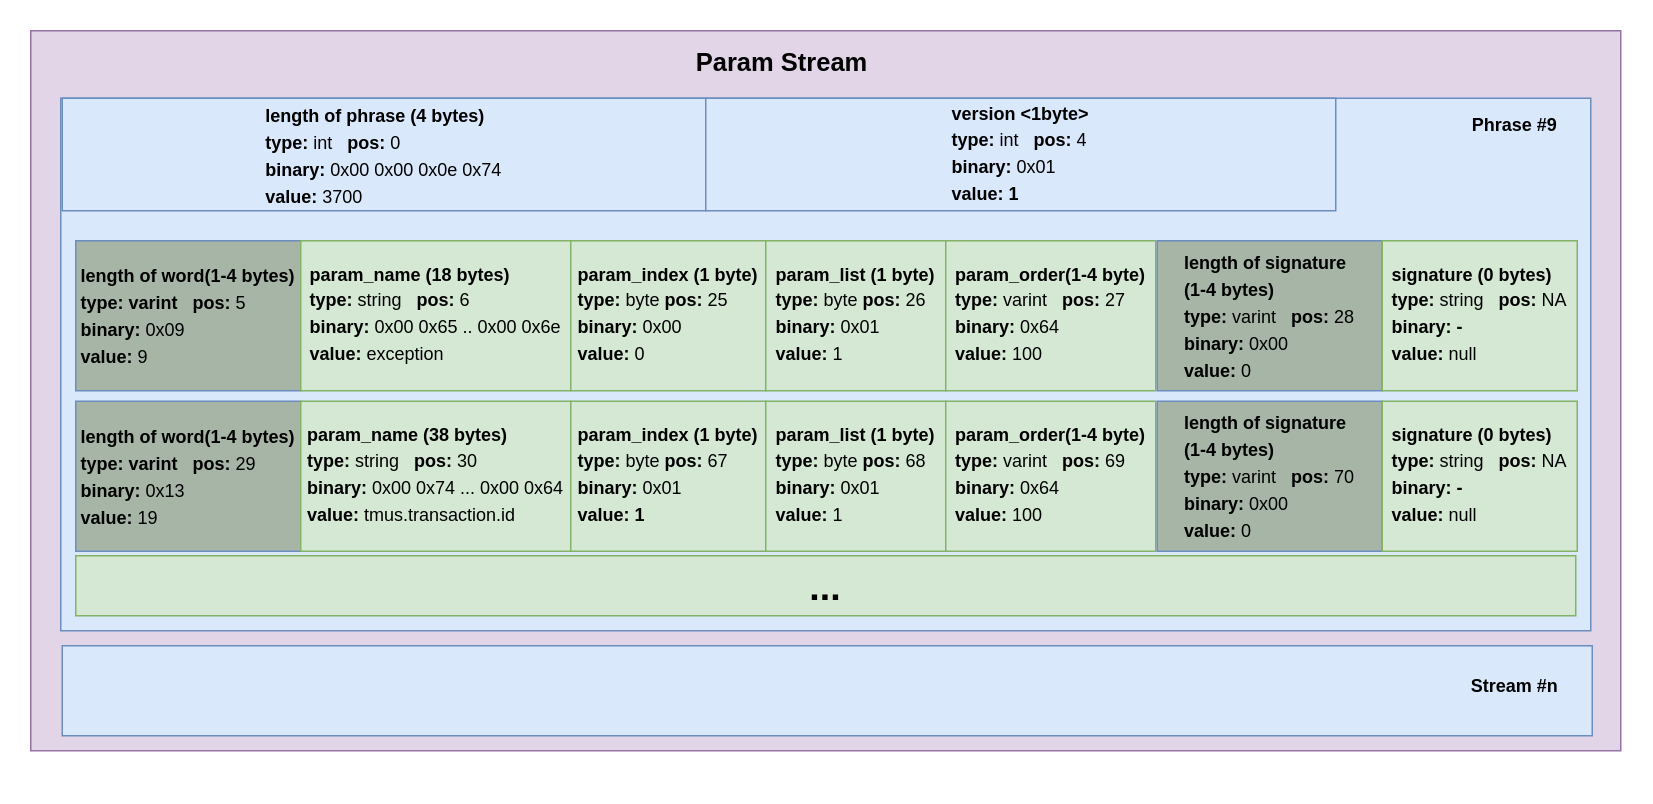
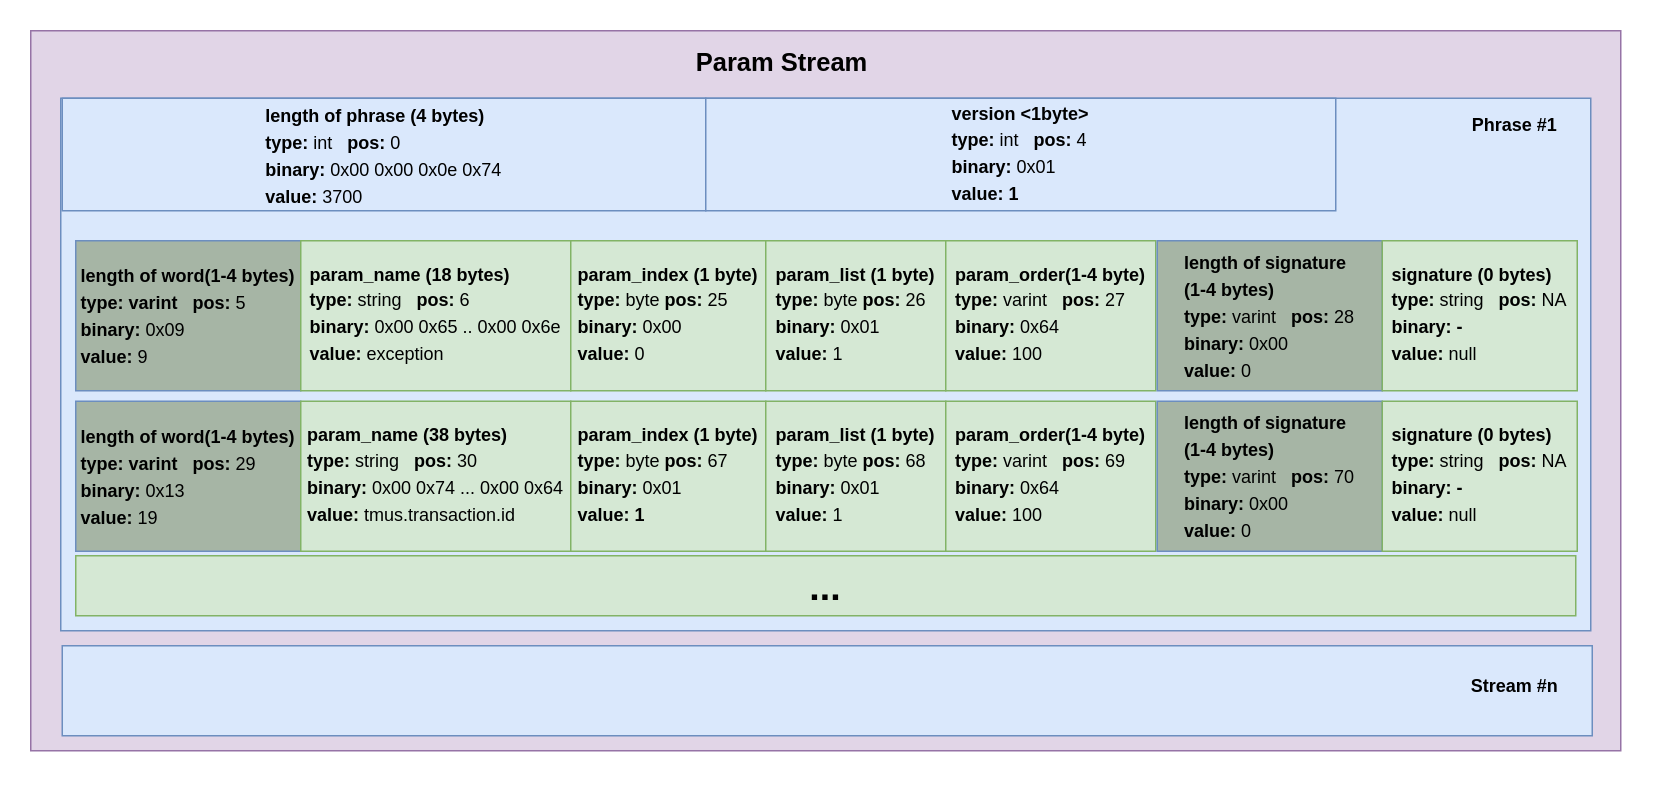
(1515, 125) -> (1515, 125)
